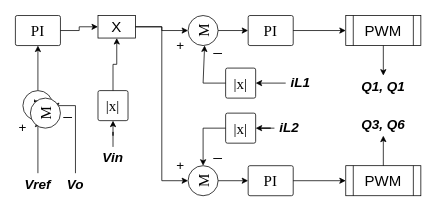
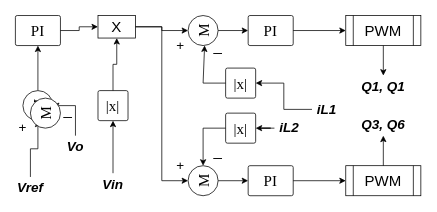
(300, 83) -> (327, 109)
(113, 158) -> (113, 184)
(38, 184) -> (30, 188)
(75, 184) -> (75, 147)
